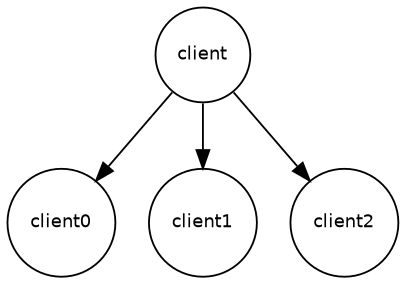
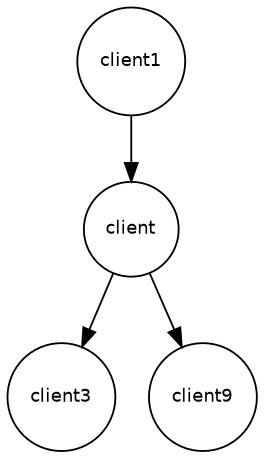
(203, 127) -> (131, 139)
(61, 223) -> (61, 397)
(344, 223) -> (203, 397)
